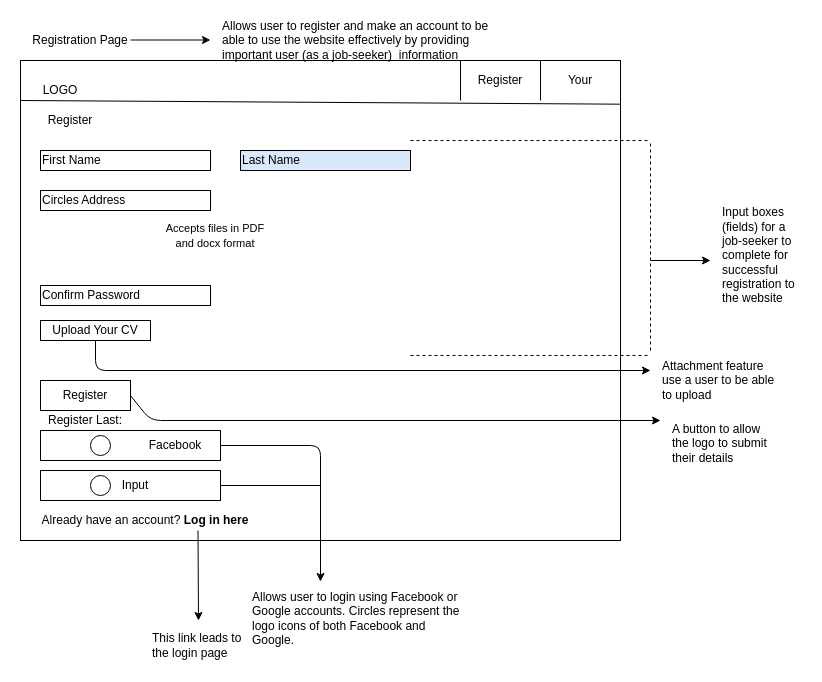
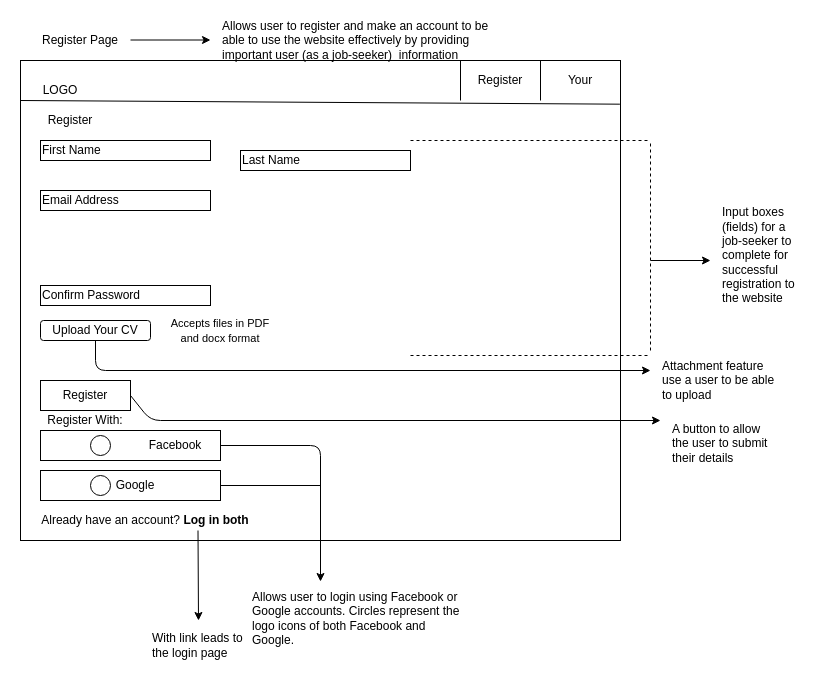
(81, 41) -> (81, 41)
(126, 161) -> (126, 151)
(326, 161) -> (326, 161)
(88, 201) -> (82, 201)
(216, 236) -> (221, 331)
(96, 331) -> (96, 331)
(86, 421) -> (86, 421)
(727, 444) -> (727, 444)
(136, 486) -> (136, 486)
(146, 521) -> (146, 521)
(202, 646) -> (202, 646)
